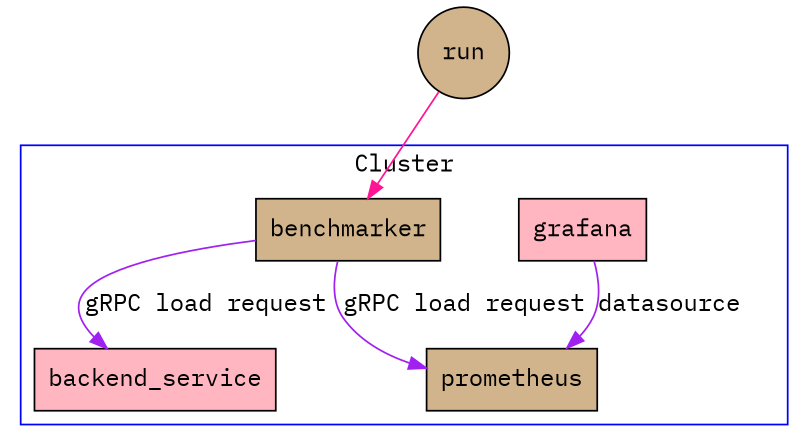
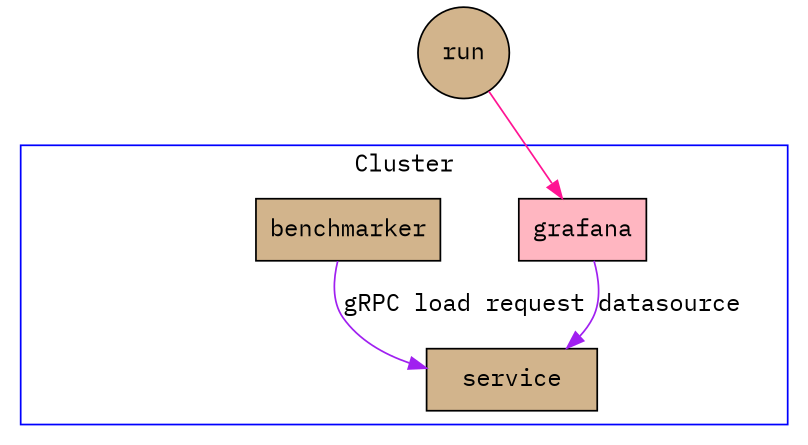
(411, 133) -> (517, 133)
(155, 380) -> none
(512, 380) -> (512, 380)
